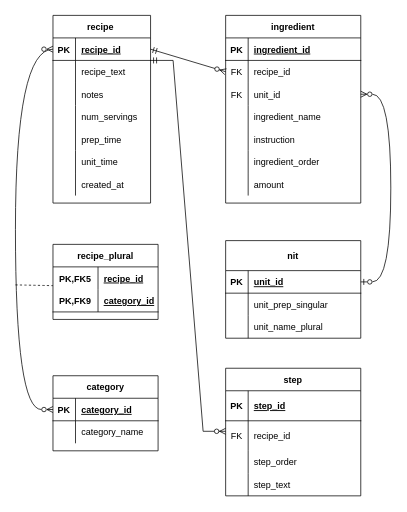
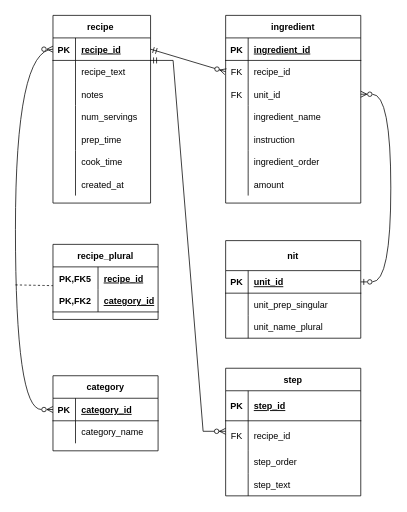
(101, 162) -> (103, 162)
(75, 301) -> (75, 301)
